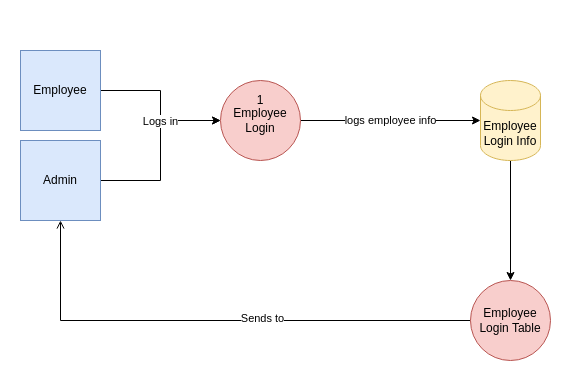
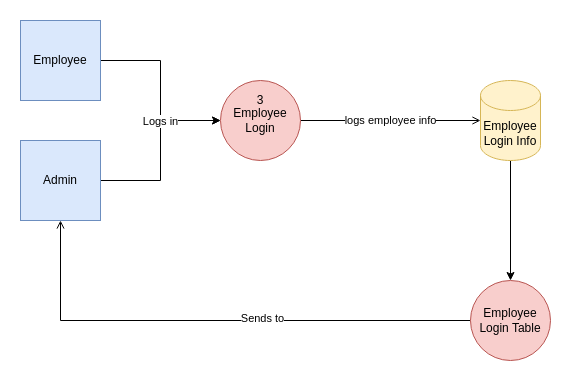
(61, 91) -> (61, 61)
(261, 101) -> (261, 101)
(472, 121) -> (474, 121)
